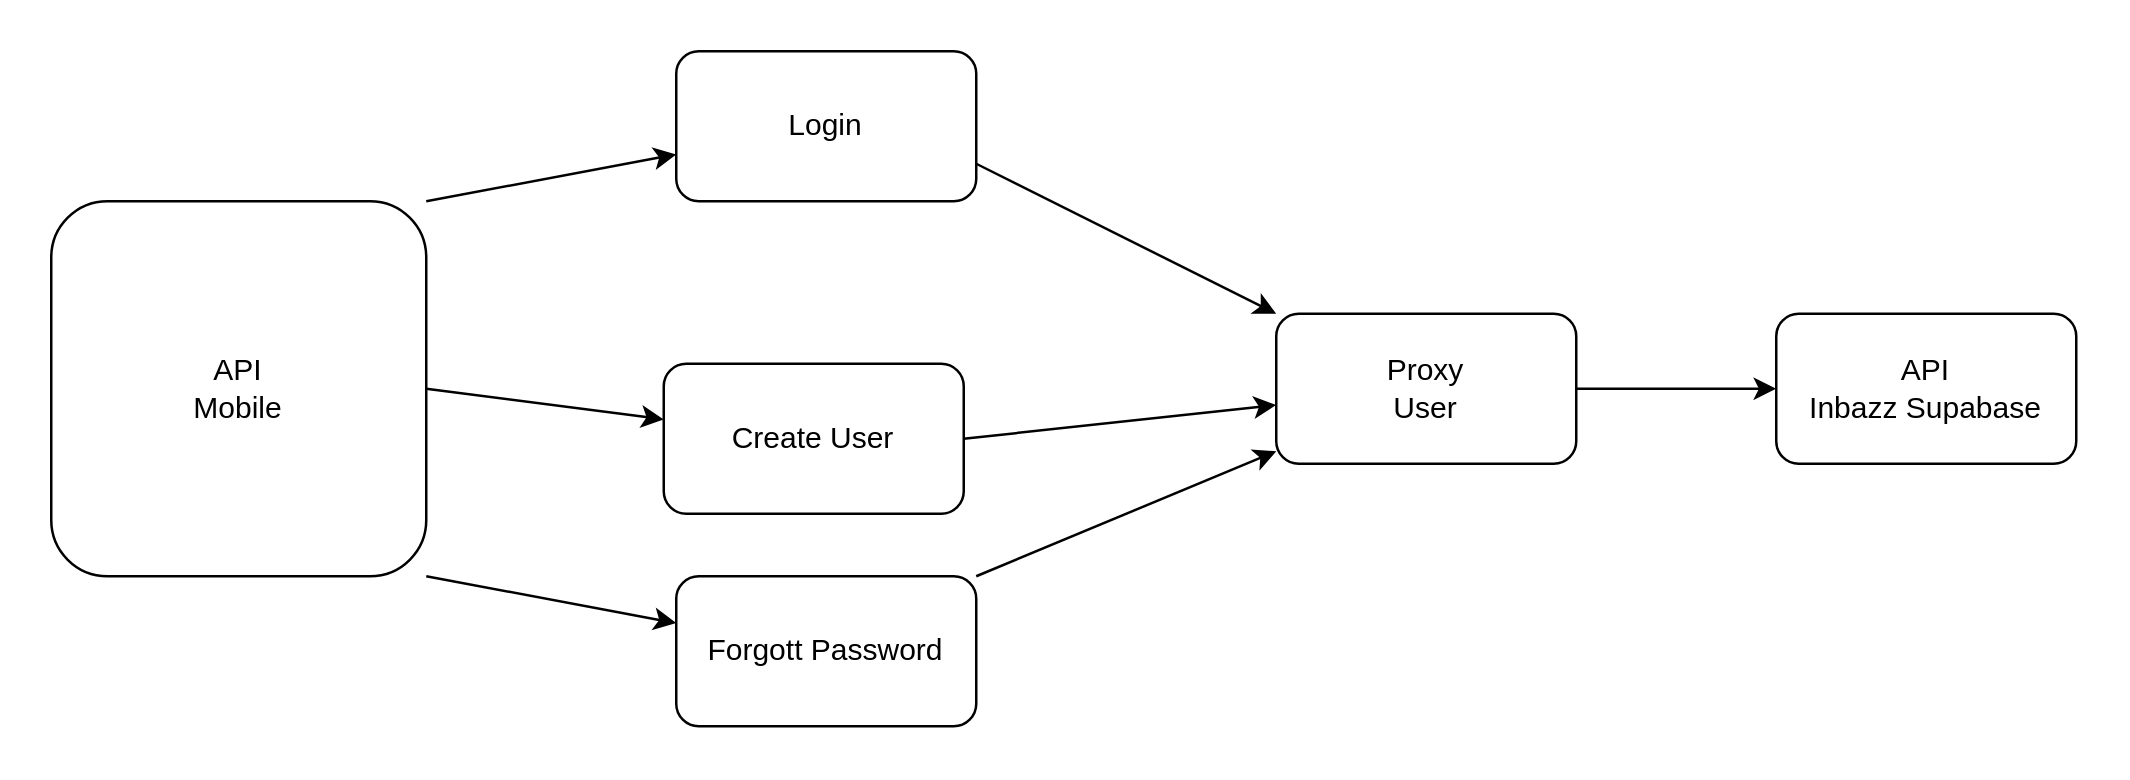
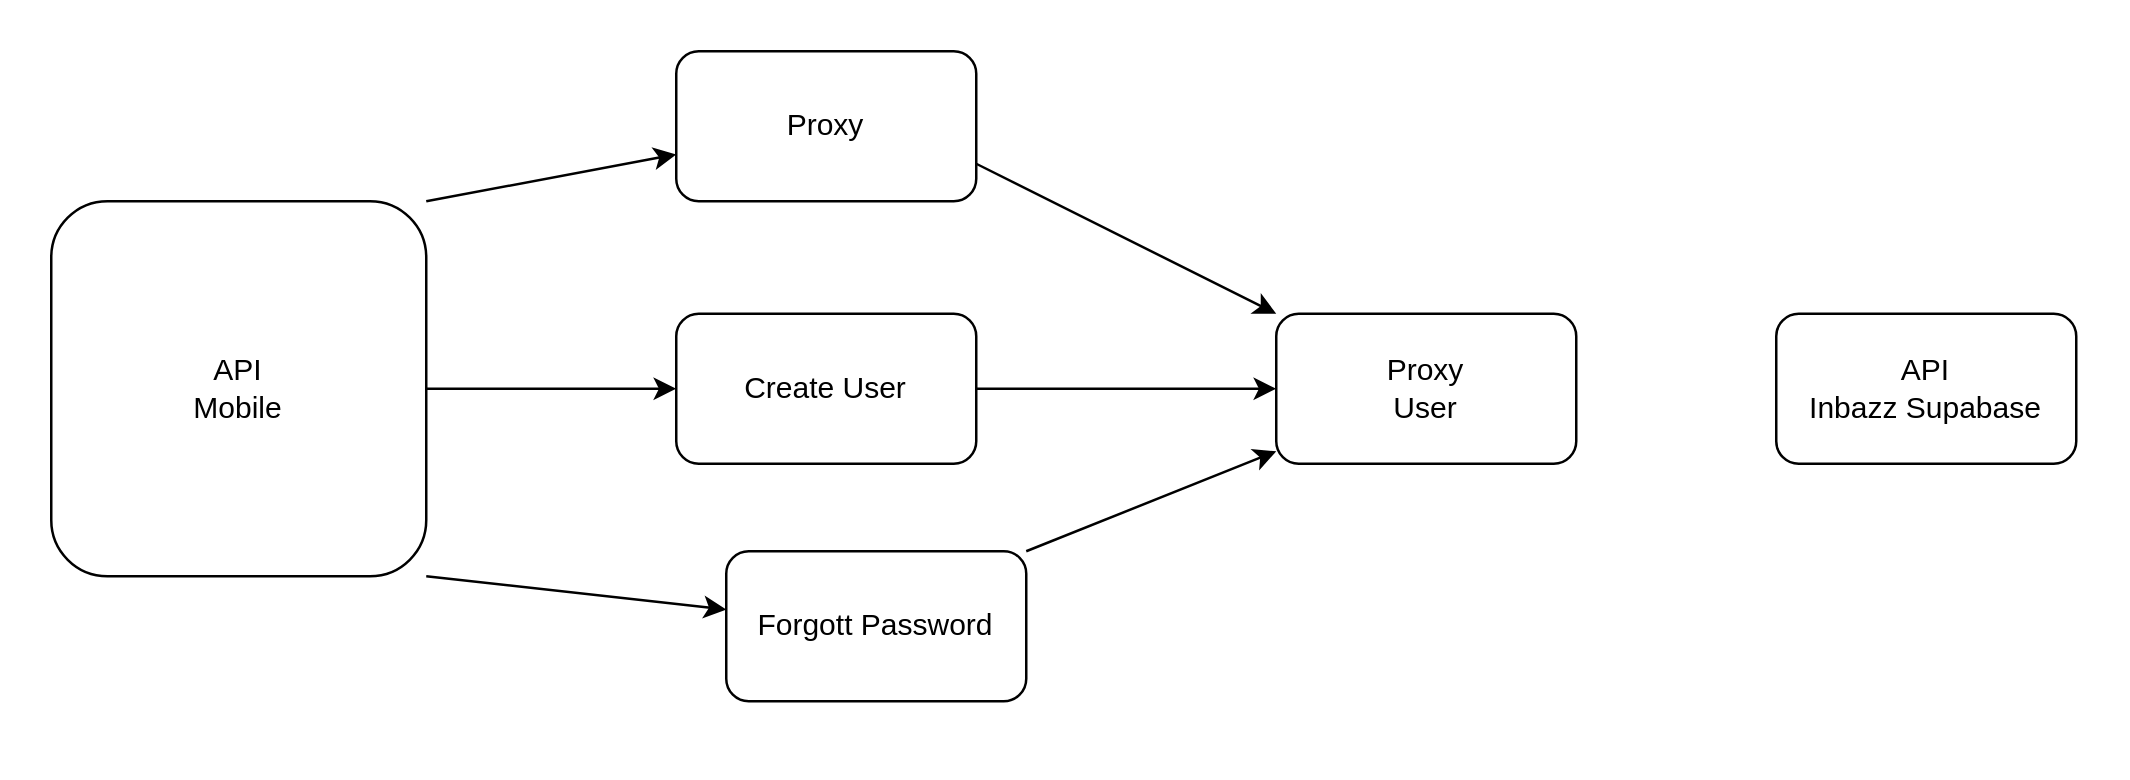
(826, 126) -> (826, 126)
(1668, 389) -> none
(814, 439) -> (826, 389)
(826, 651) -> (876, 626)
